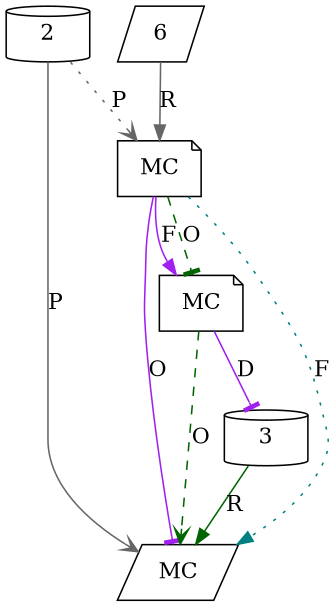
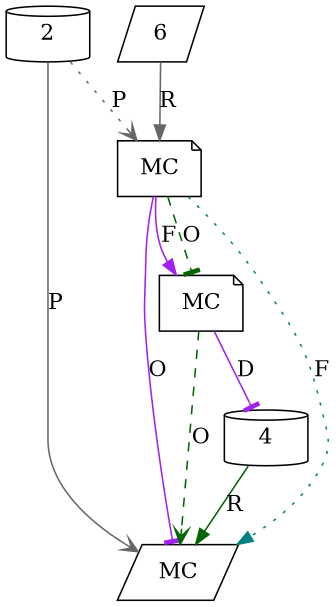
(266, 438) -> (266, 438)
